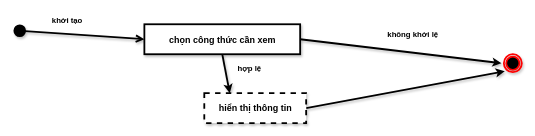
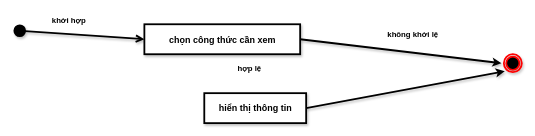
(67, 21) -> (67, 21)
(225, 70) -> none
(255, 108) -> (255, 108)
